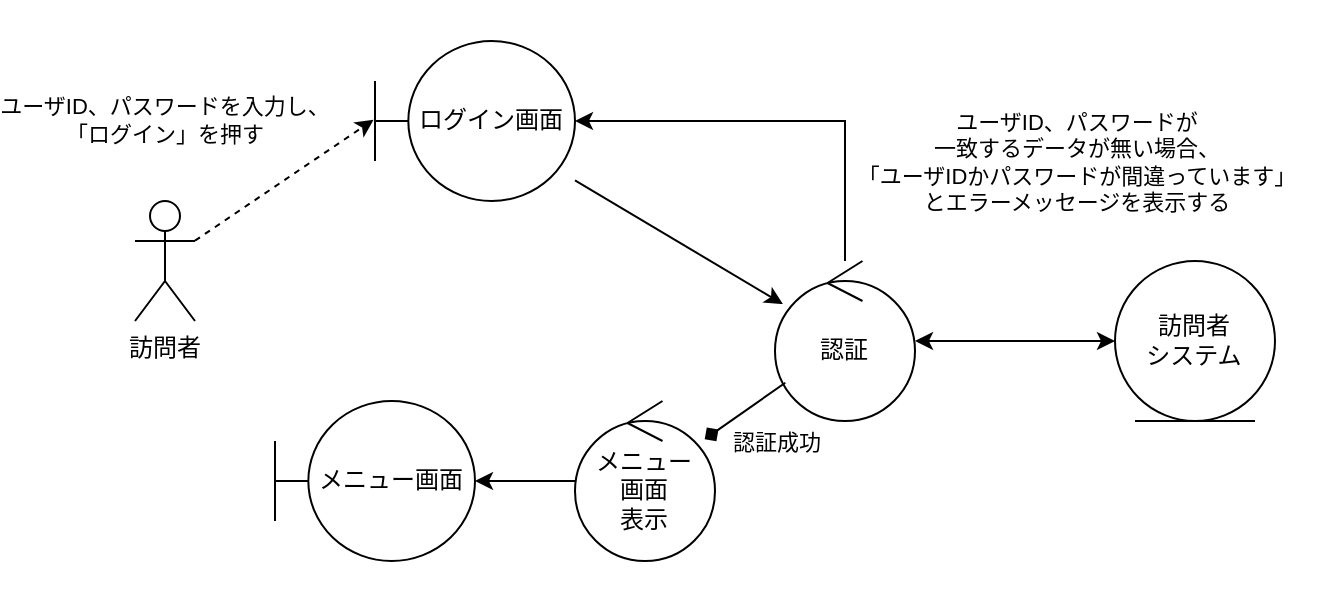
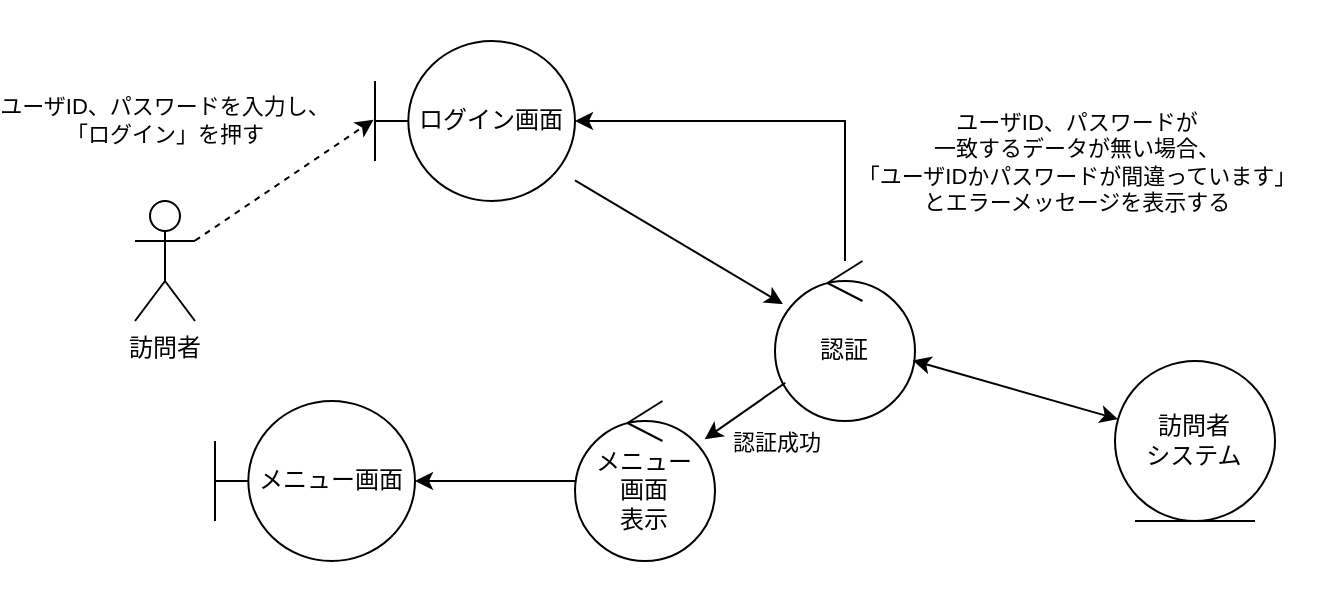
(1195, 341) -> (1195, 441)
(718, 430) -> (718, 430)
(375, 481) -> (315, 481)
